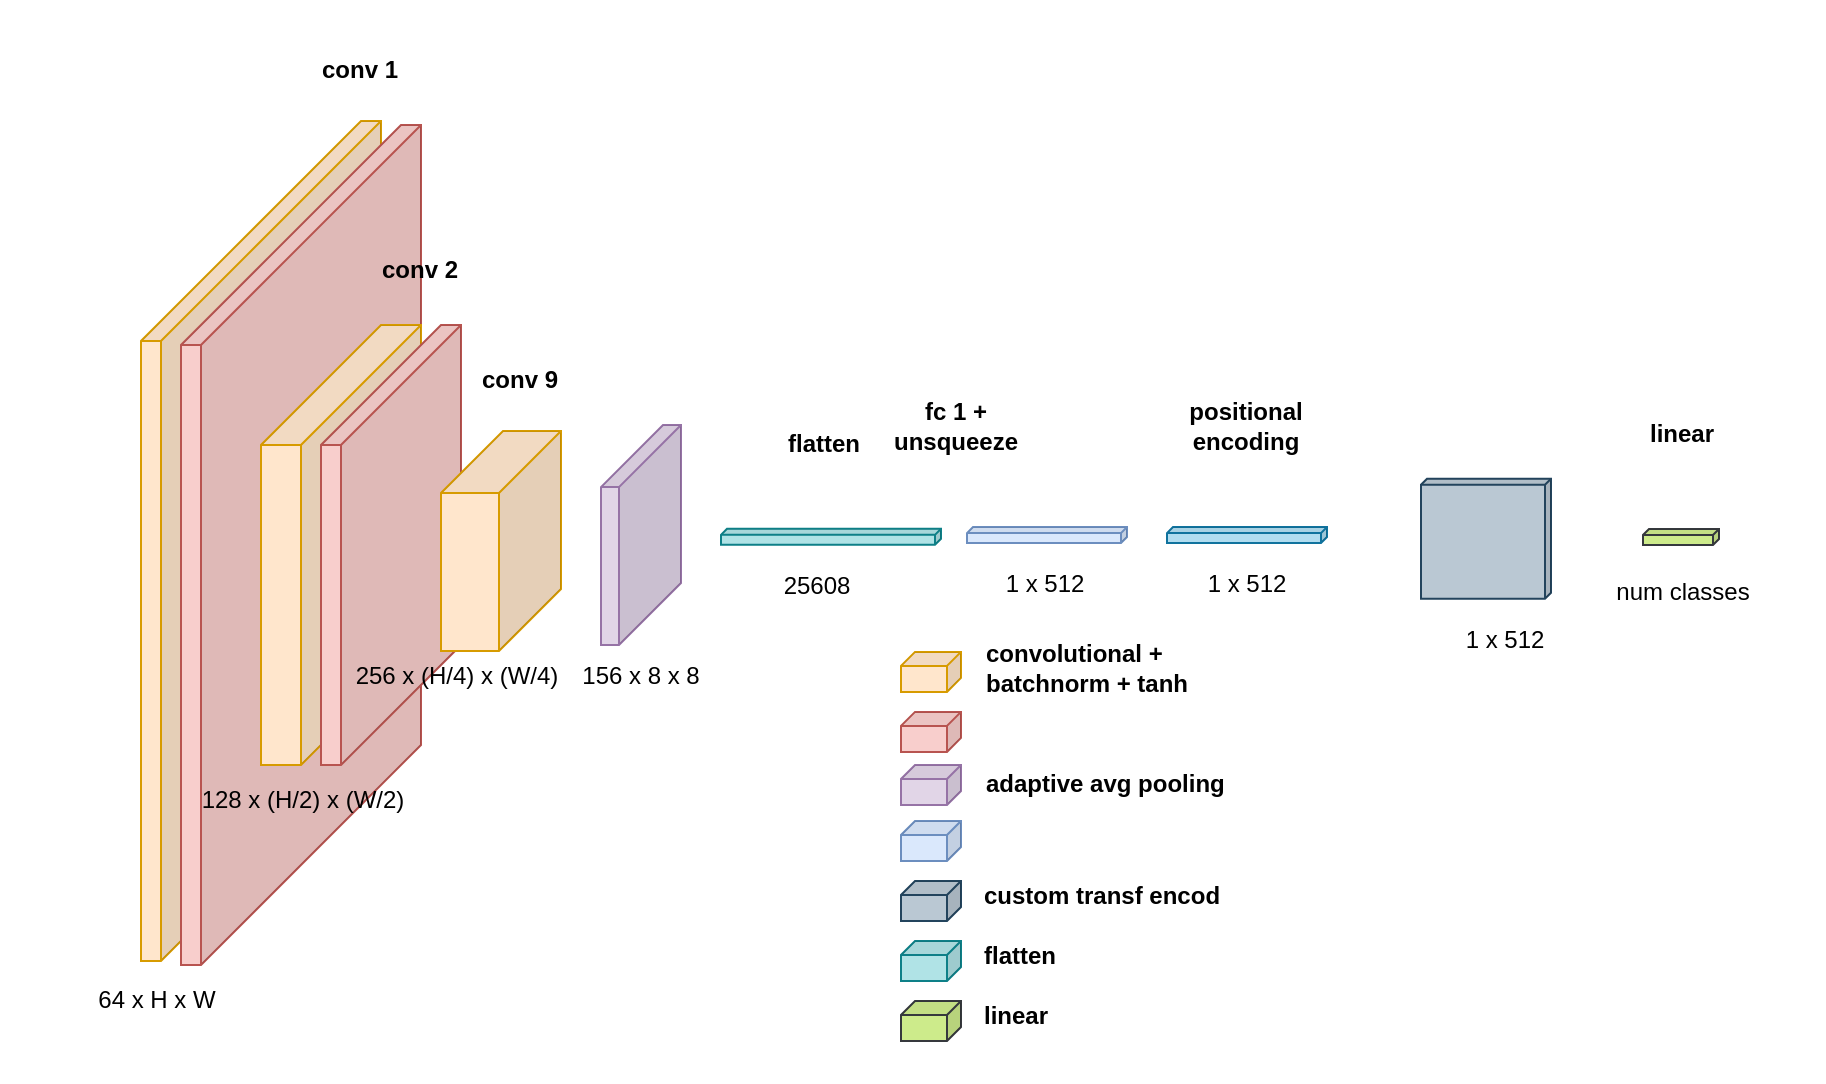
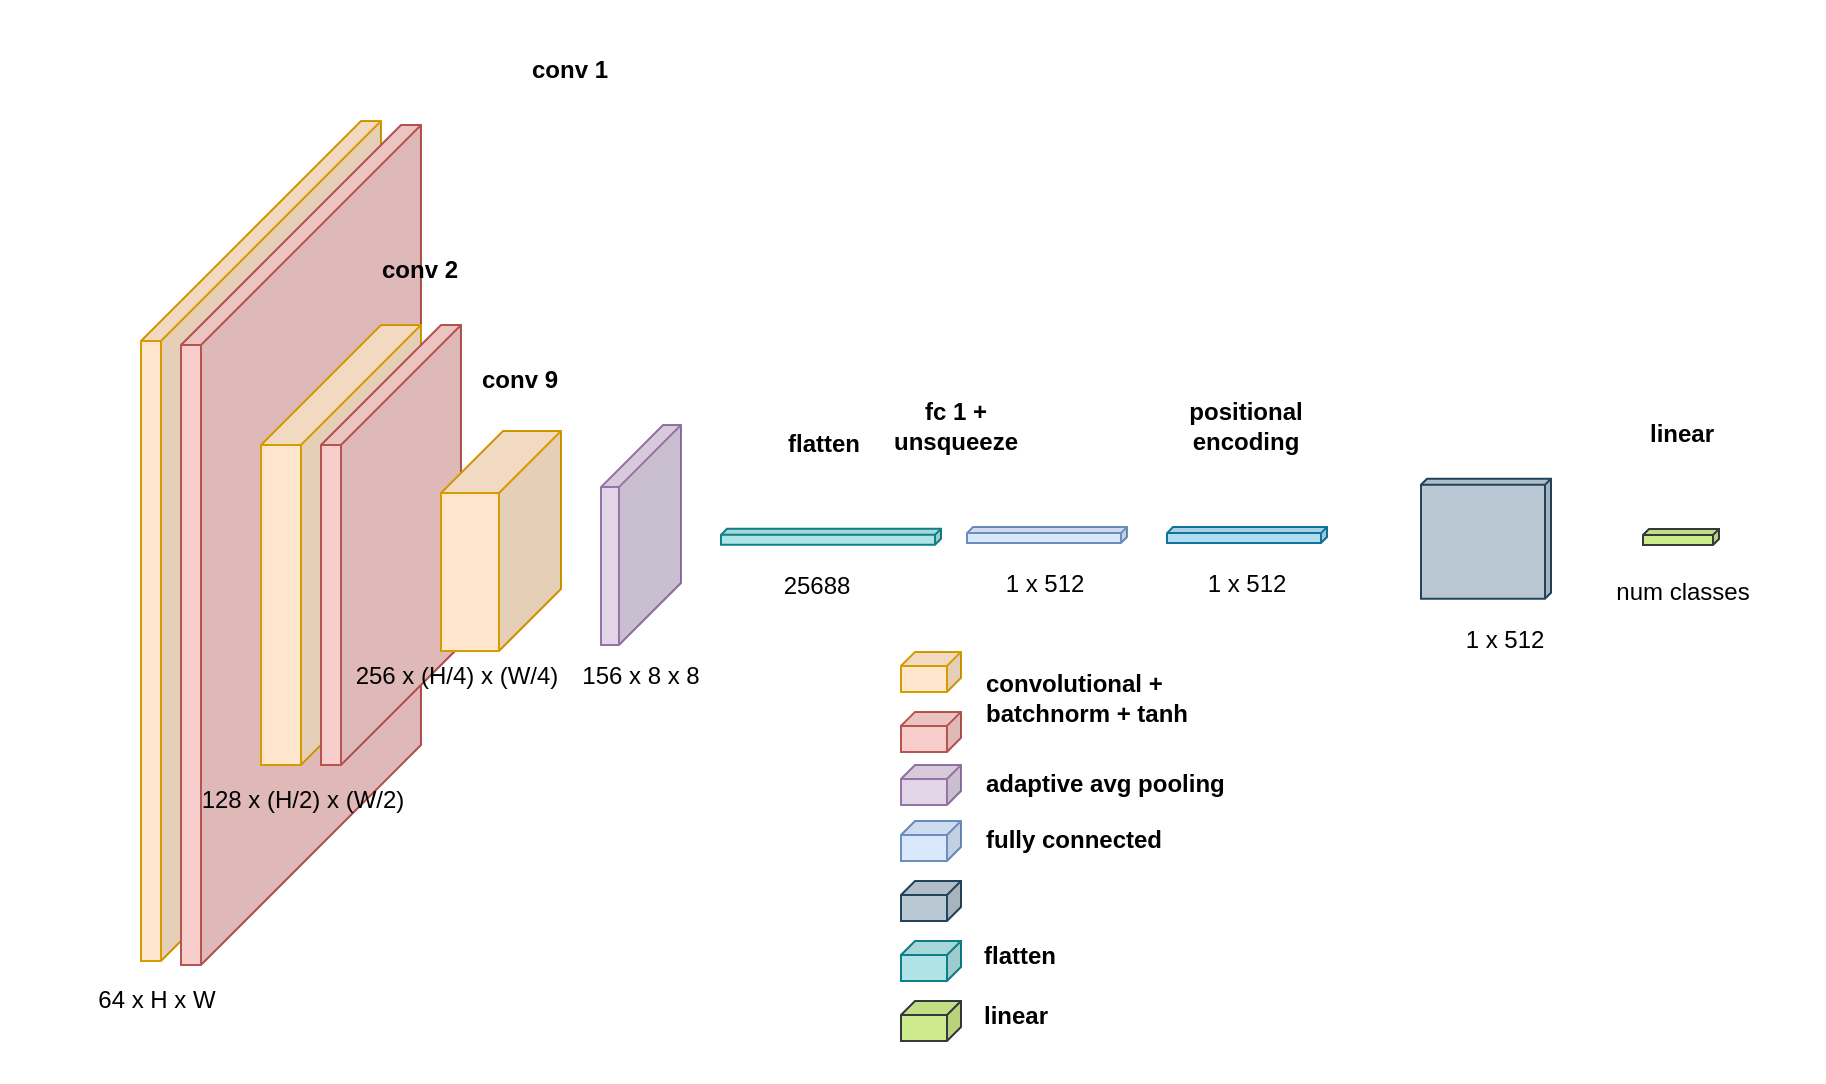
(361, 71) -> (571, 71)
(818, 587) -> (818, 587)
(1121, 670) -> (1121, 700)
none -> (1121, 841)
(1119, 897) -> none
